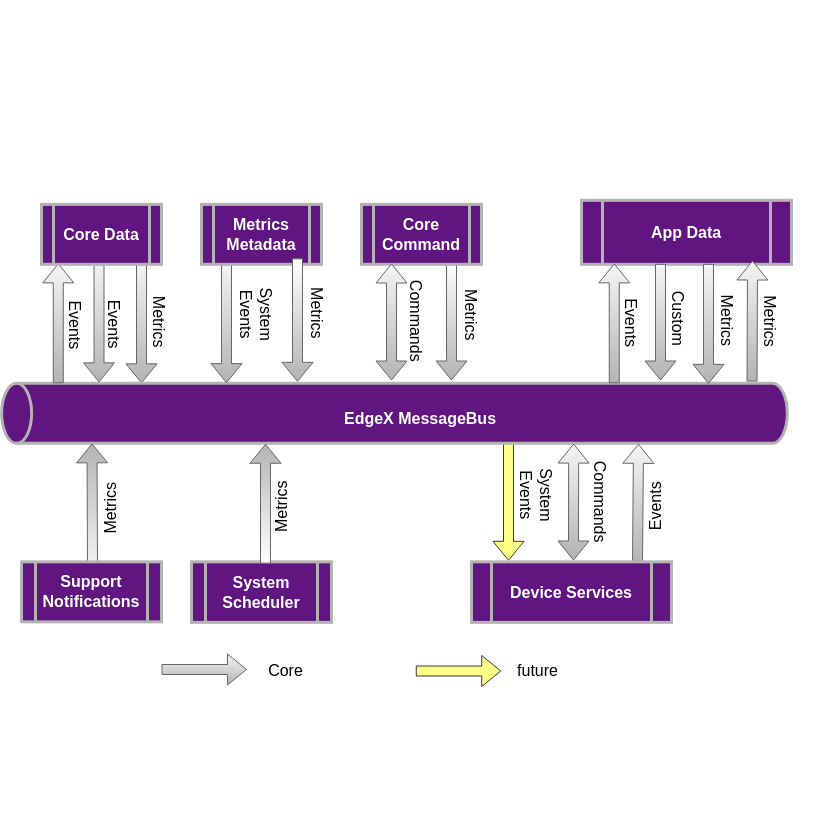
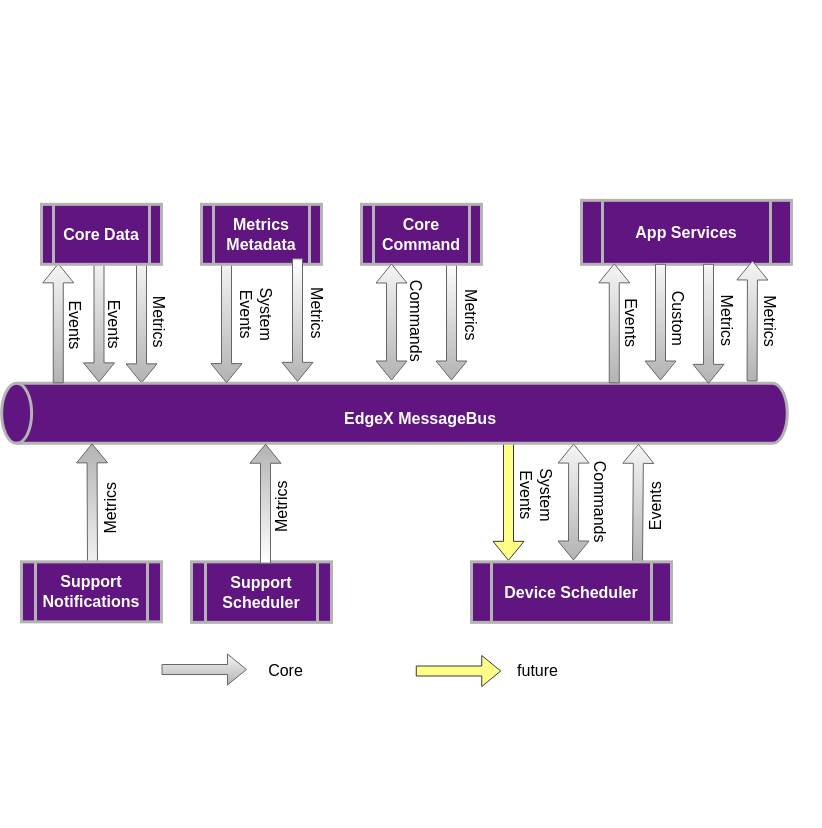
(687, 233) -> (687, 233)
(262, 593) -> (262, 593)
(572, 593) -> (572, 593)
